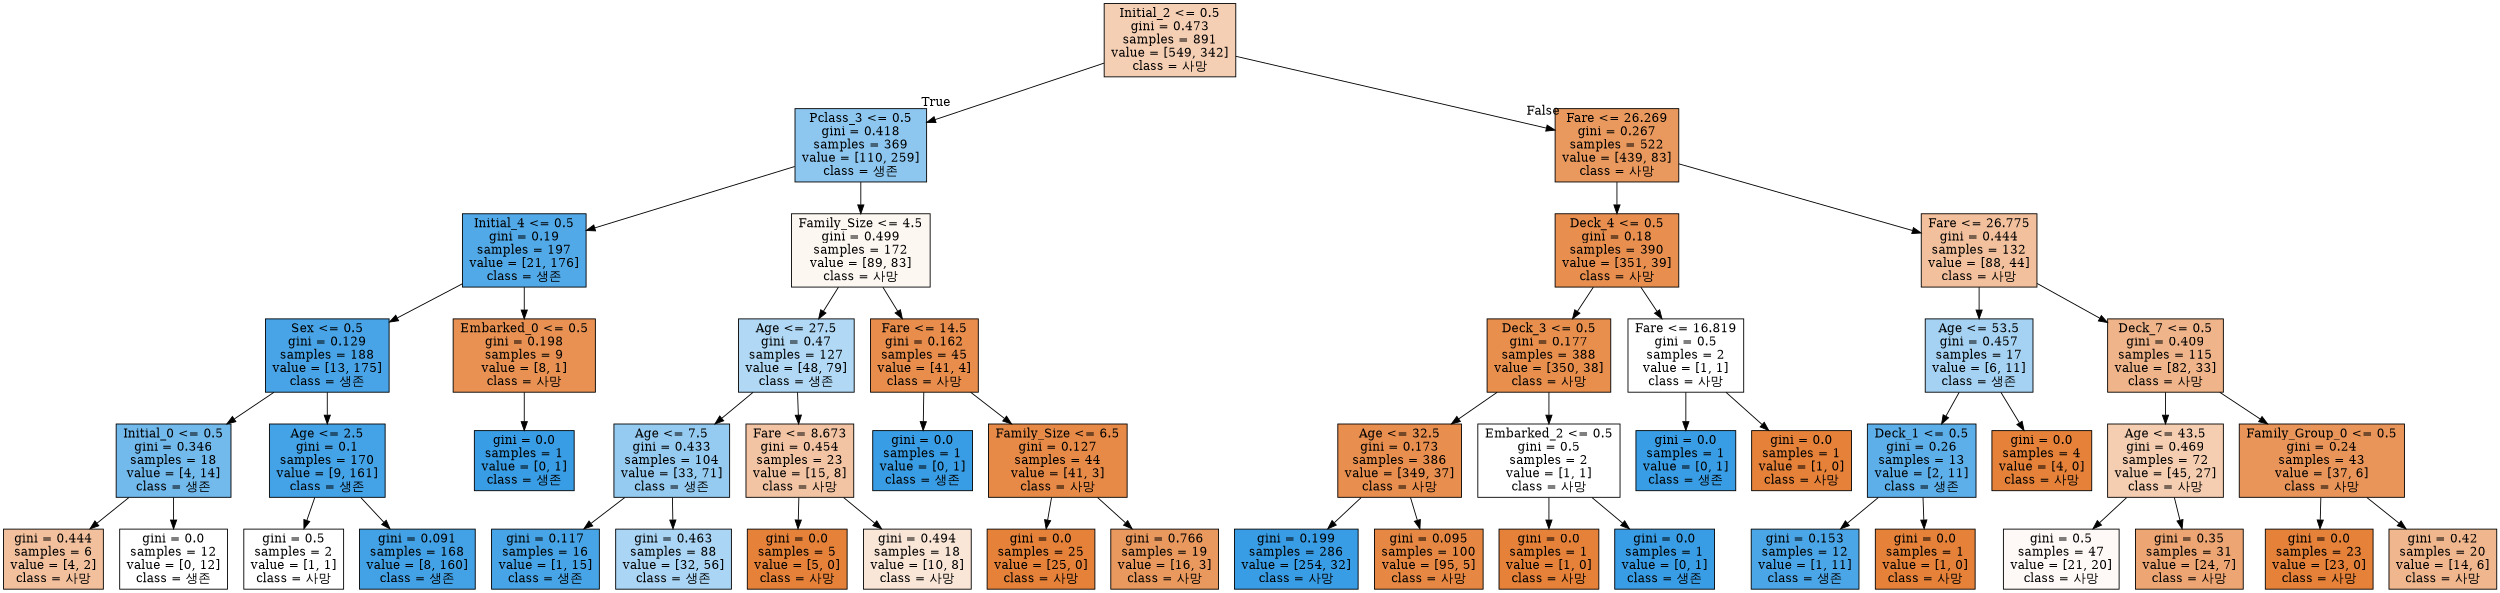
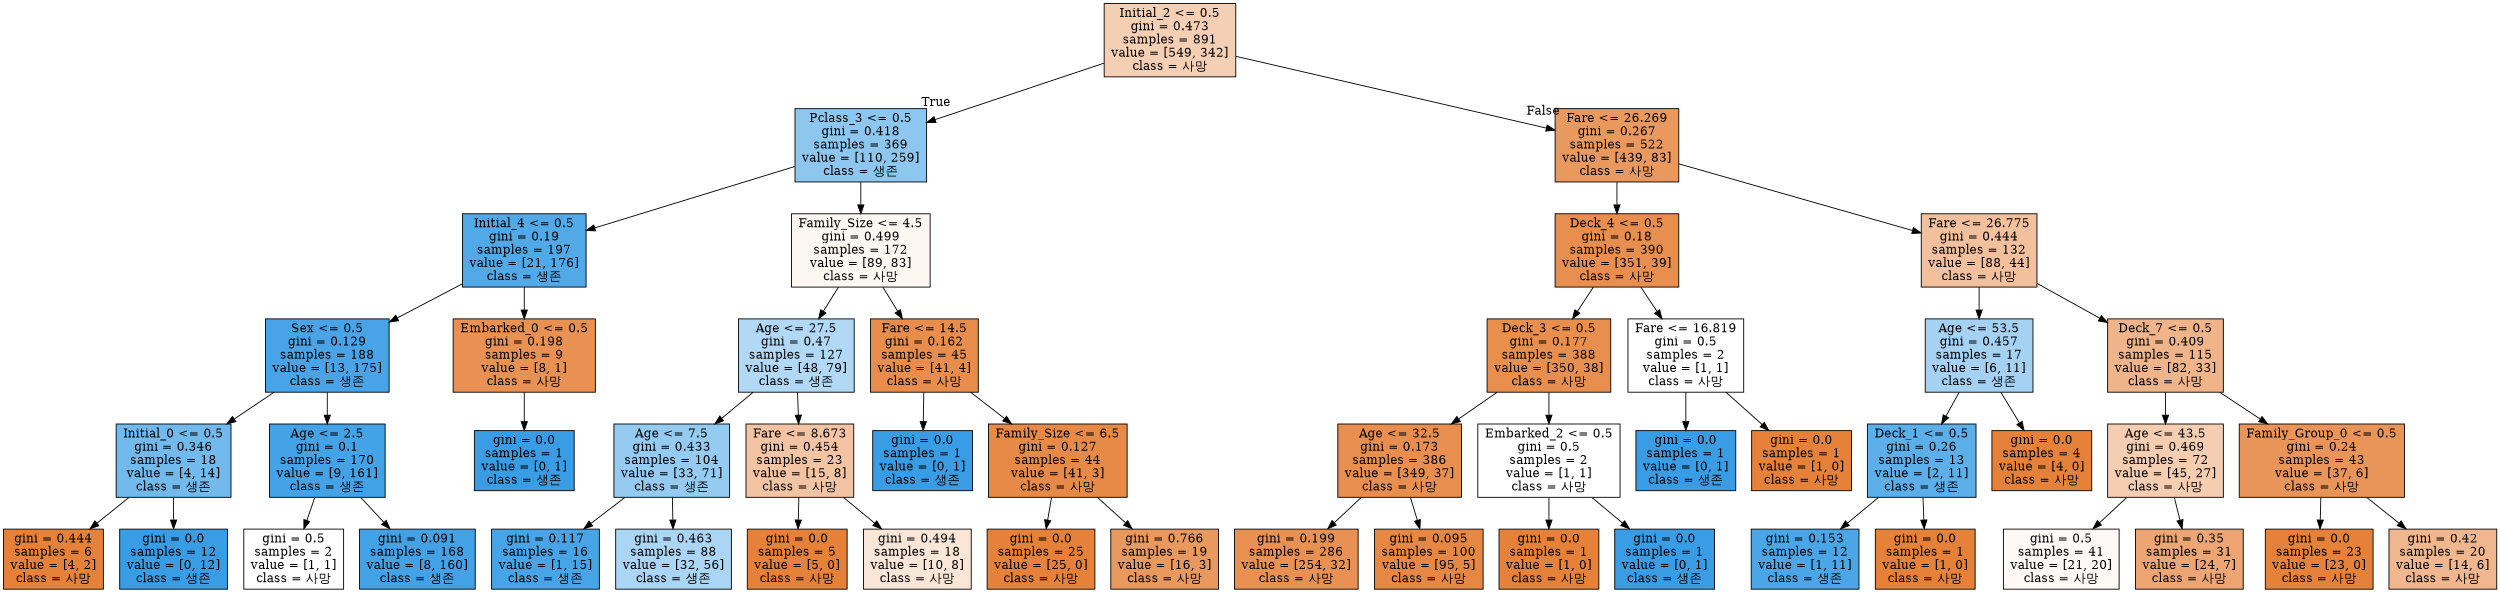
(53, 559) -> (53, 559)
(174, 559) -> (174, 559)
(1296, 559) -> (1296, 559)
(2061, 559) -> (2061, 559)
